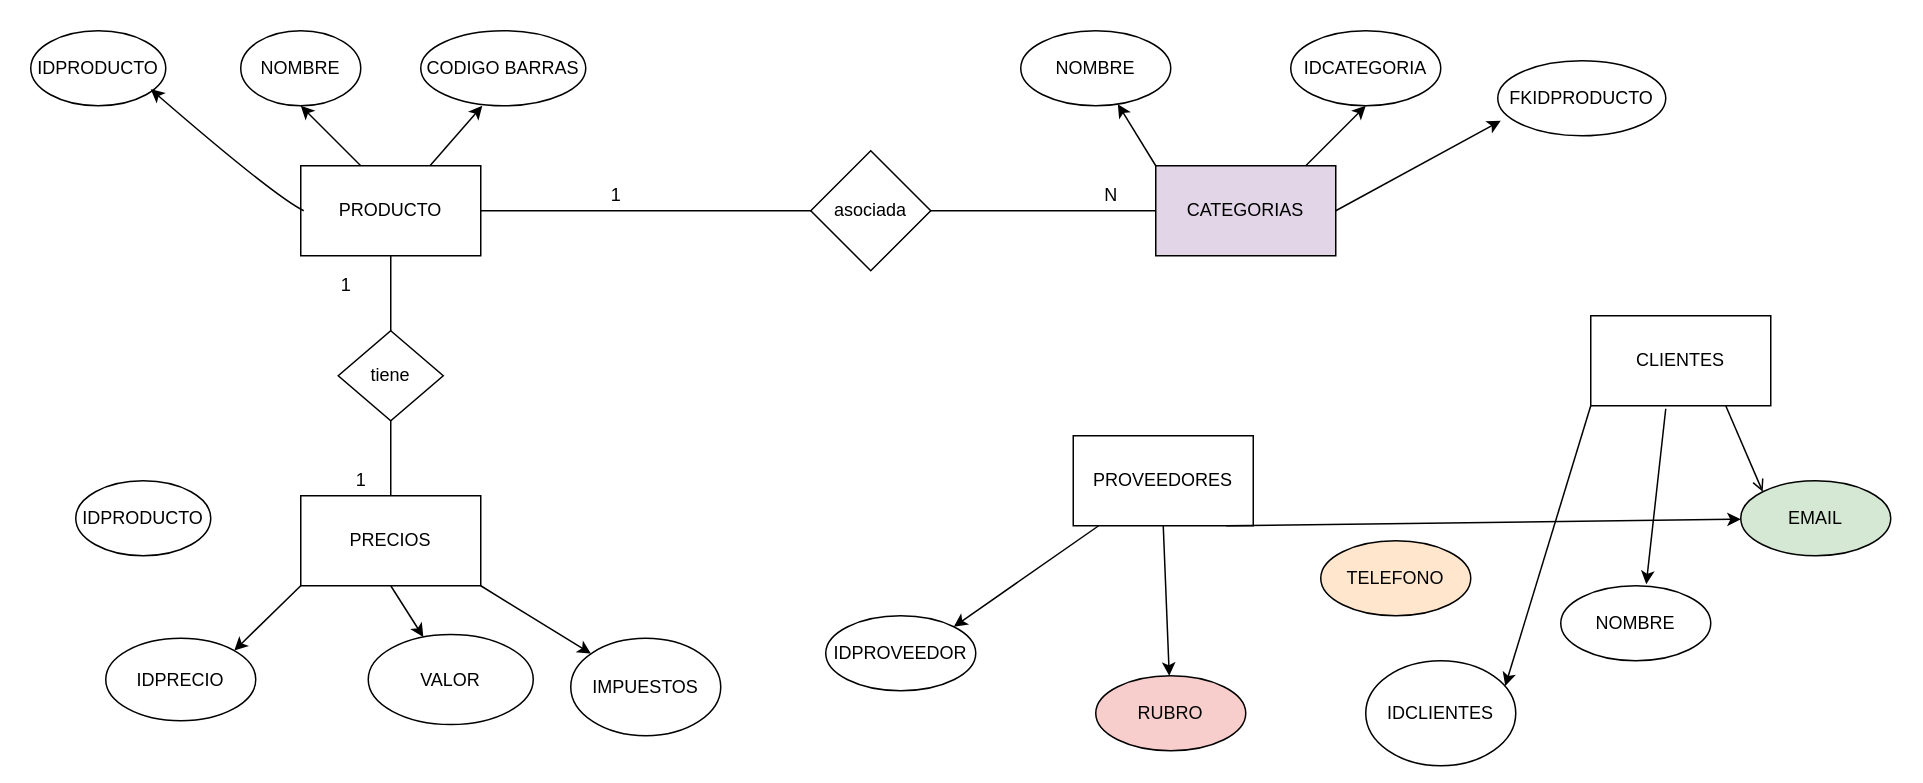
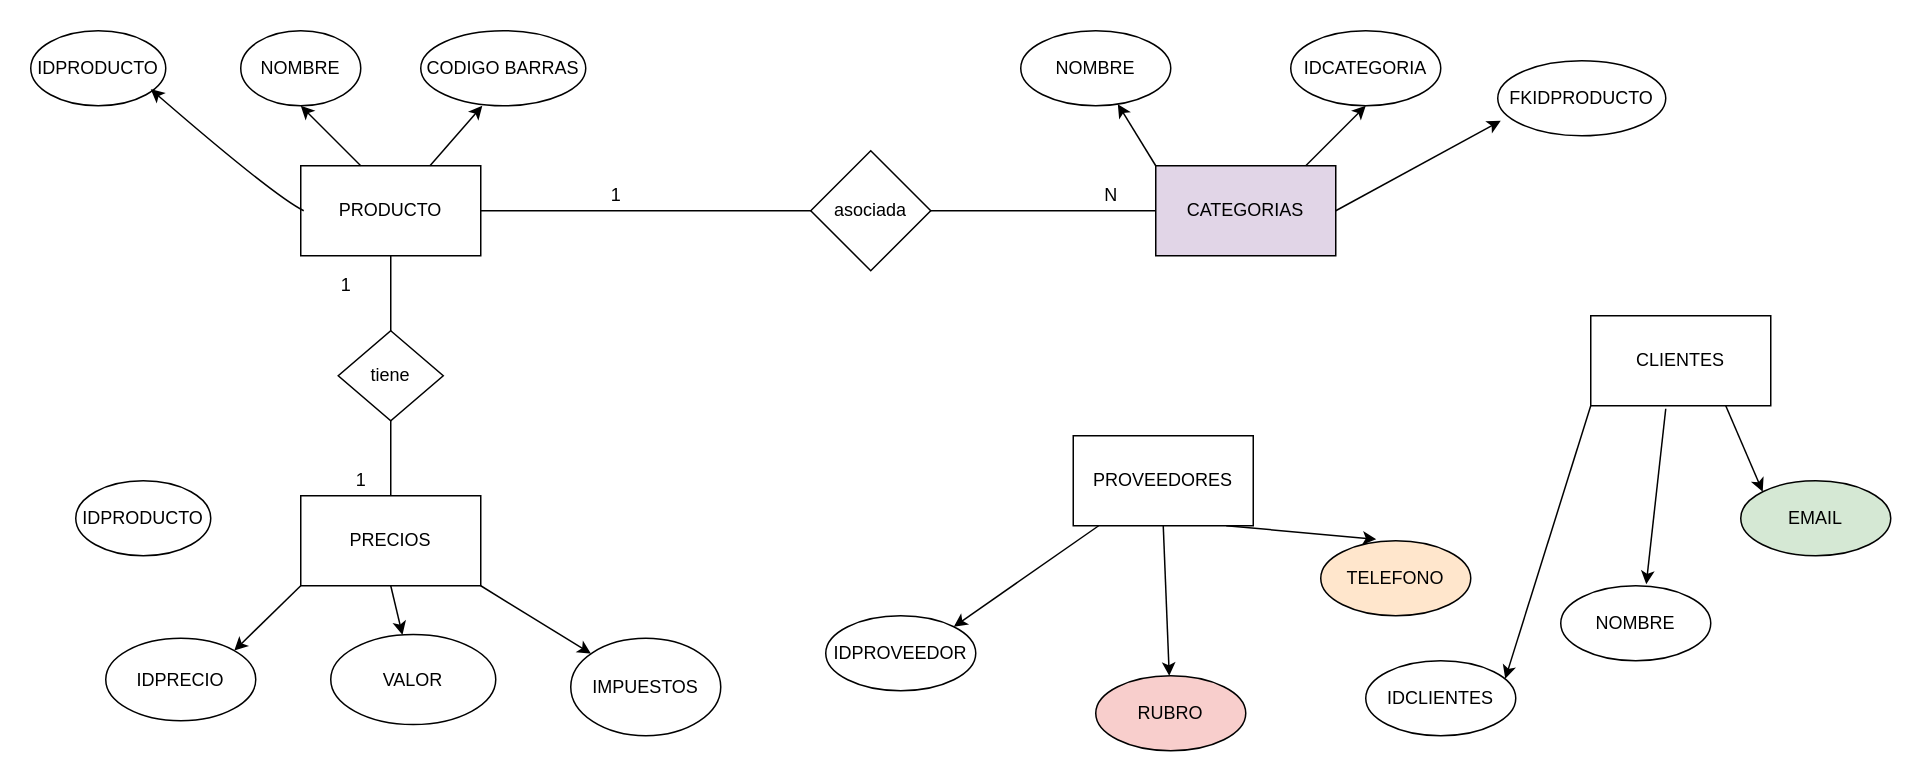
(1759, 483) -> (1758, 481)
(1483, 522) -> (1301, 532)
(451, 680) -> (413, 680)
(1441, 713) -> (1441, 698)
